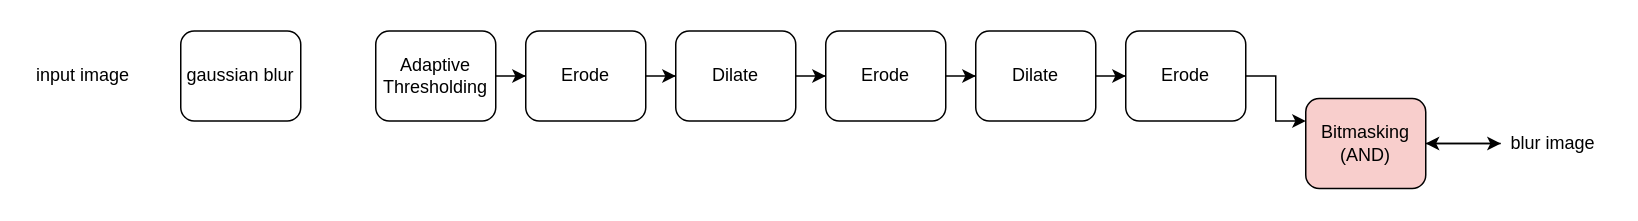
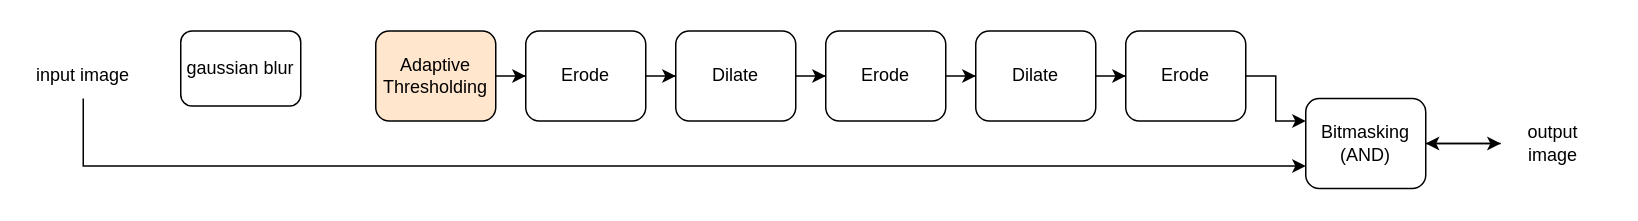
(241, 76) -> (241, 68)
(436, 76) -> (436, 76)
(1366, 143) -> (1366, 143)
(1553, 143) -> (1553, 143)
none -> (656, 166)
